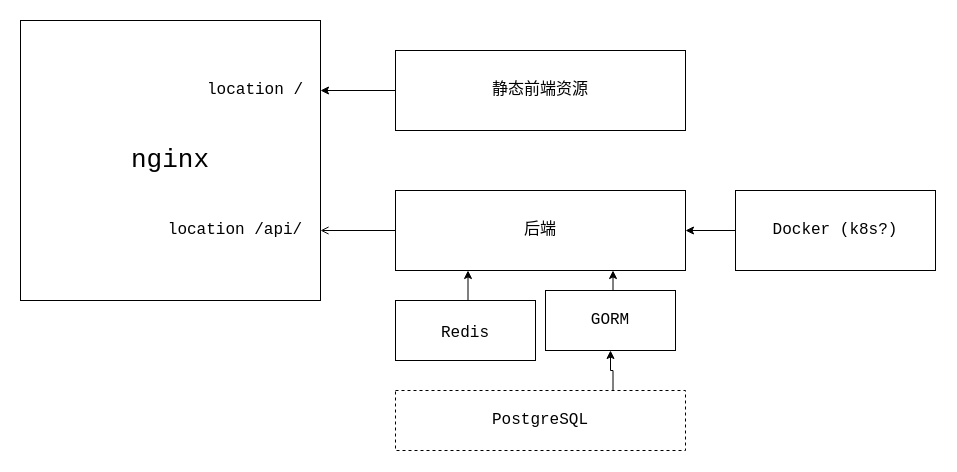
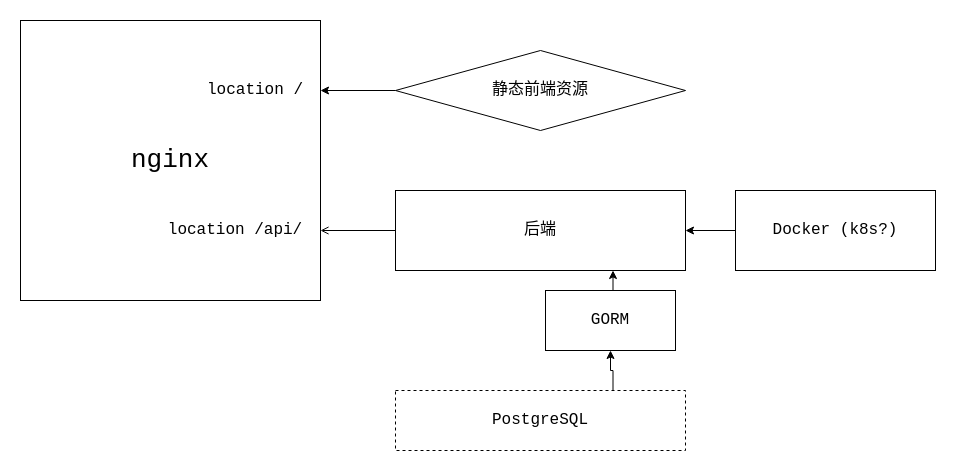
(541, 91) -> (541, 91)
(468, 290) -> none
(466, 331) -> none
